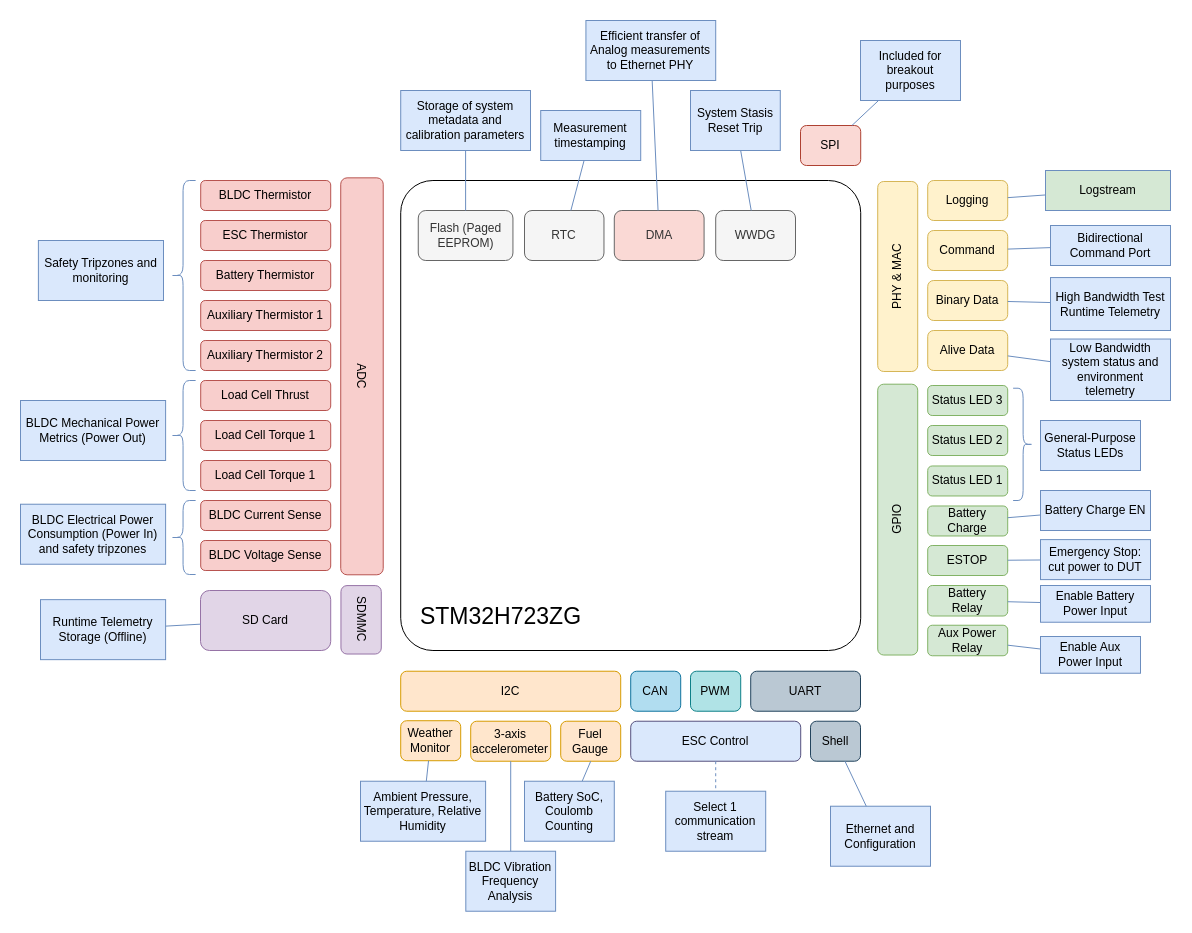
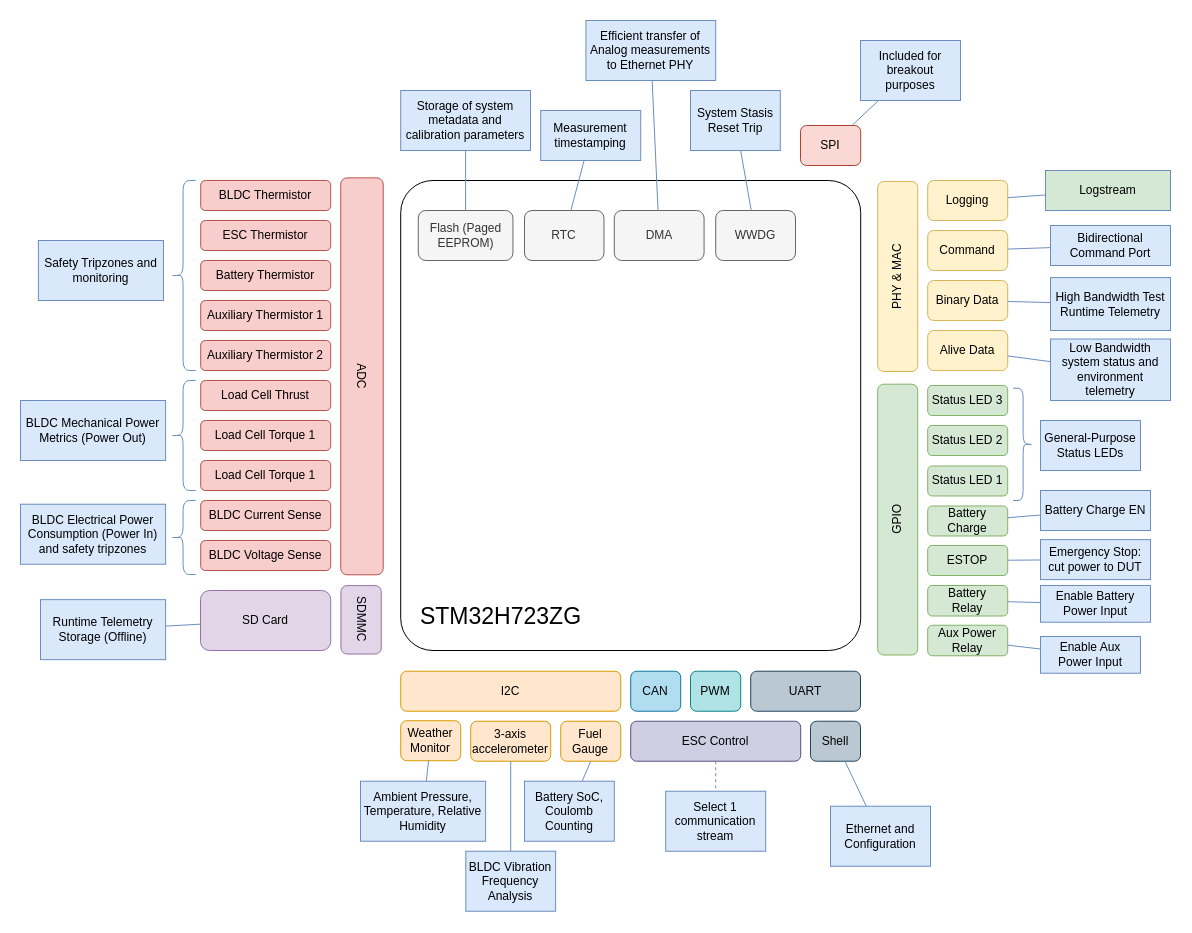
(659, 236) -> (659, 236)
(716, 741) -> (716, 741)
